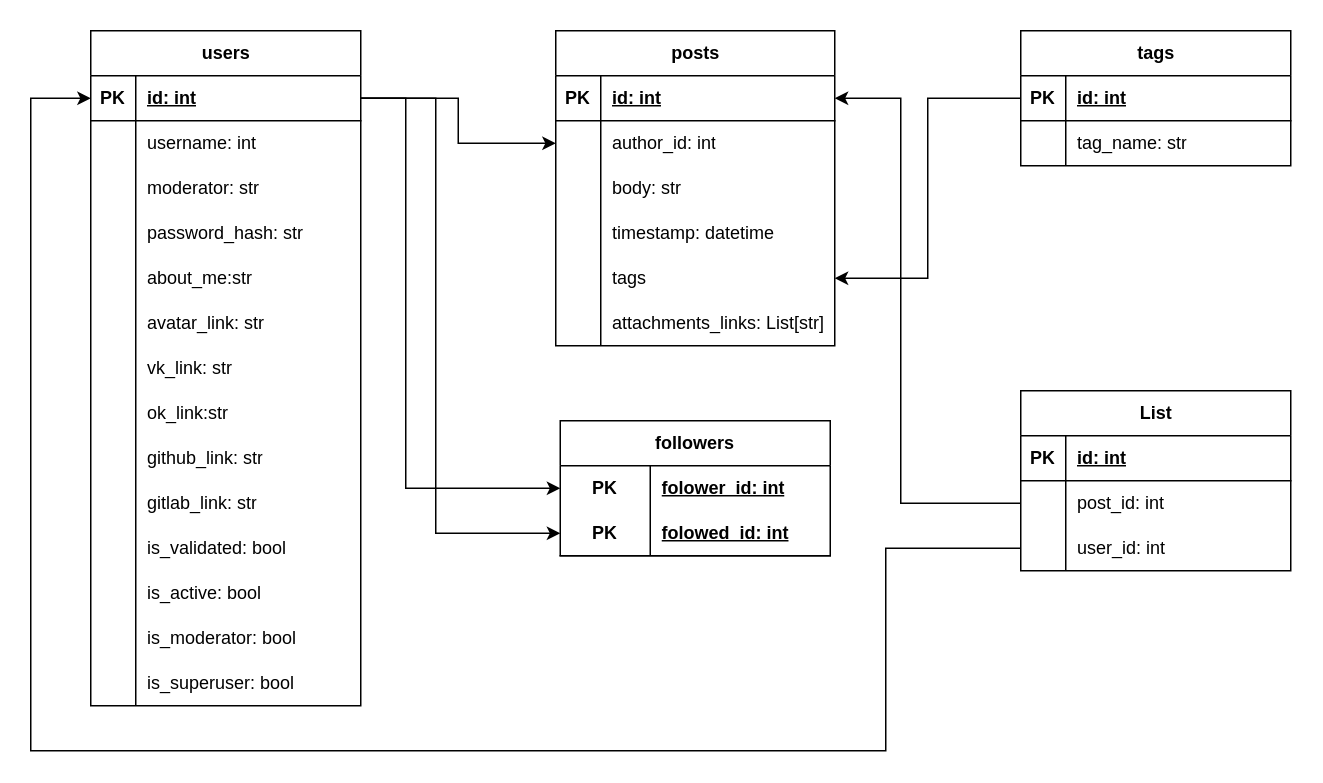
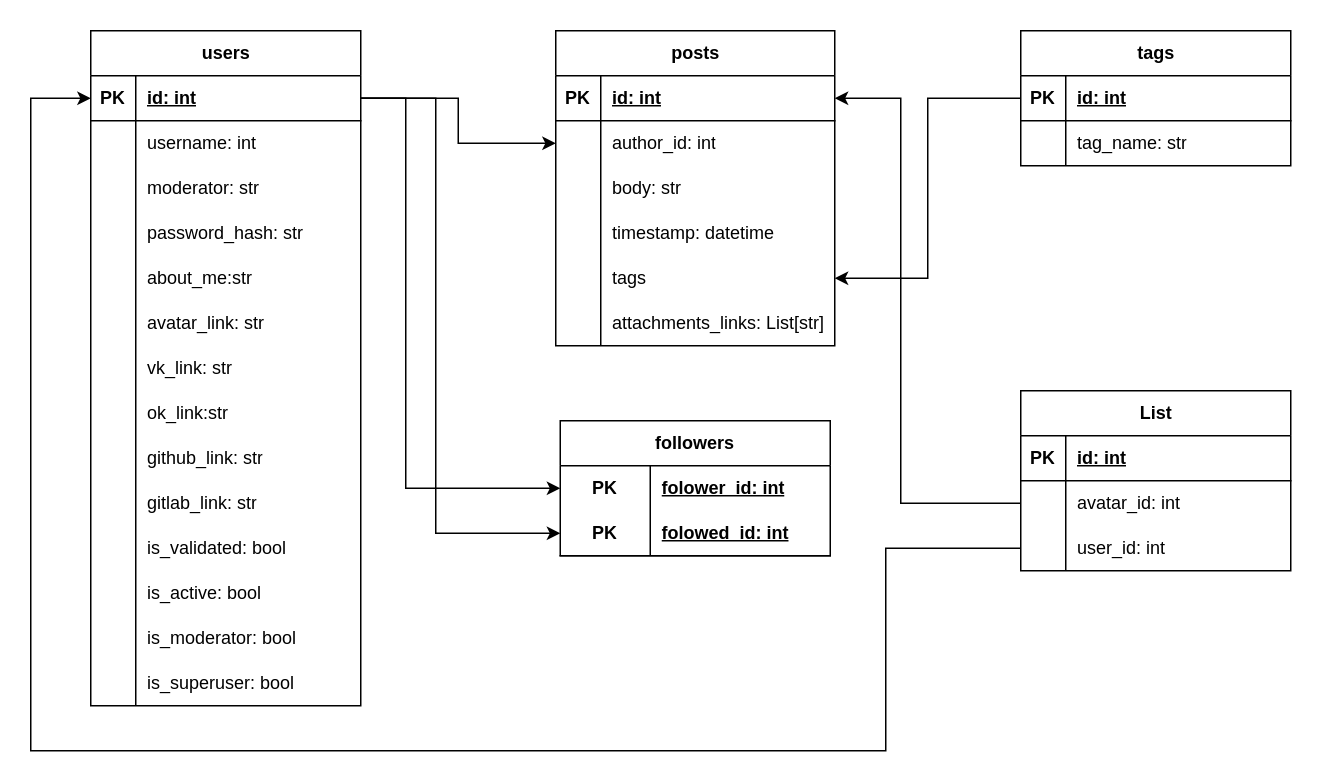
(1129, 503) -> (1139, 503)
